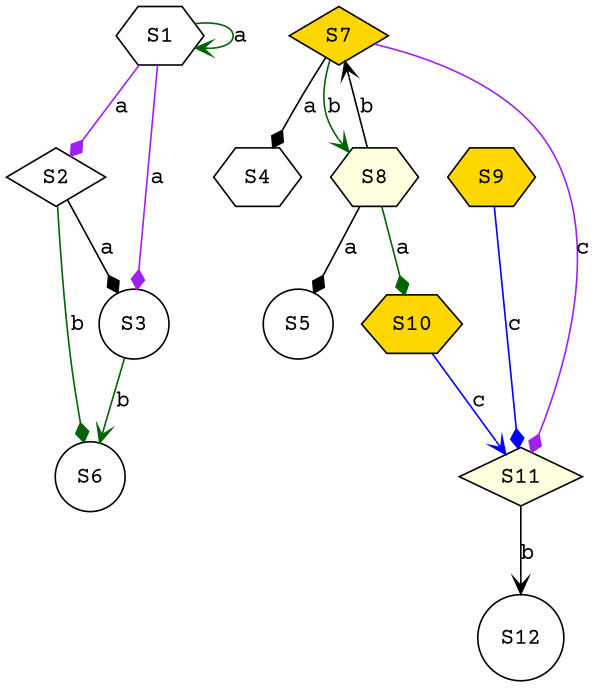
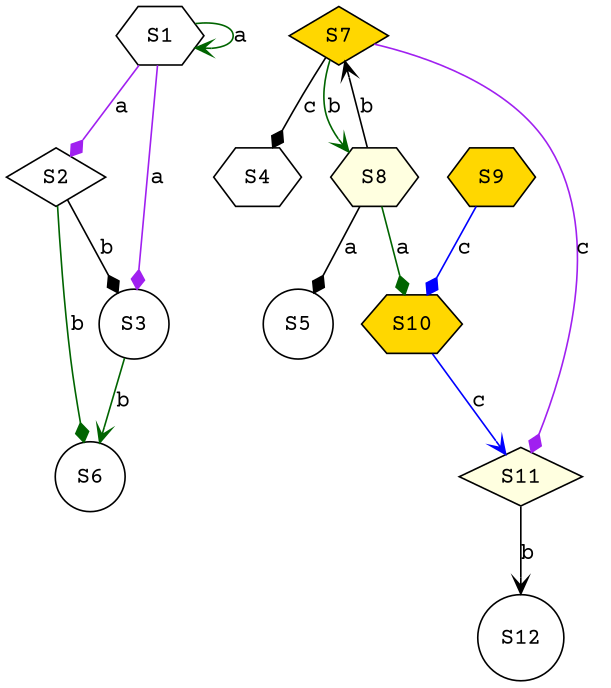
(310, 106) -> (310, 106)
(107, 248) -> (107, 248)
(505, 318) -> (457, 242)
